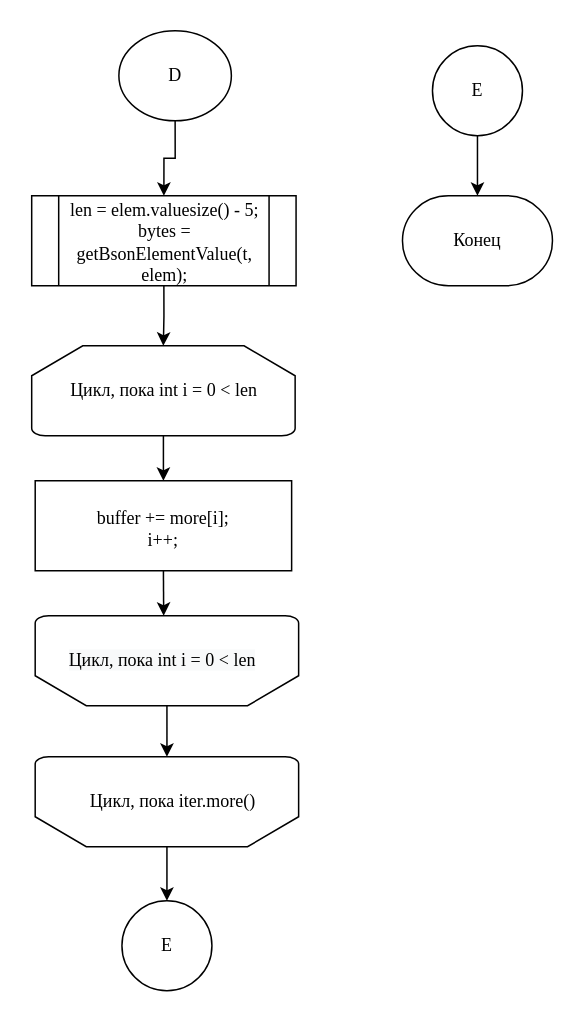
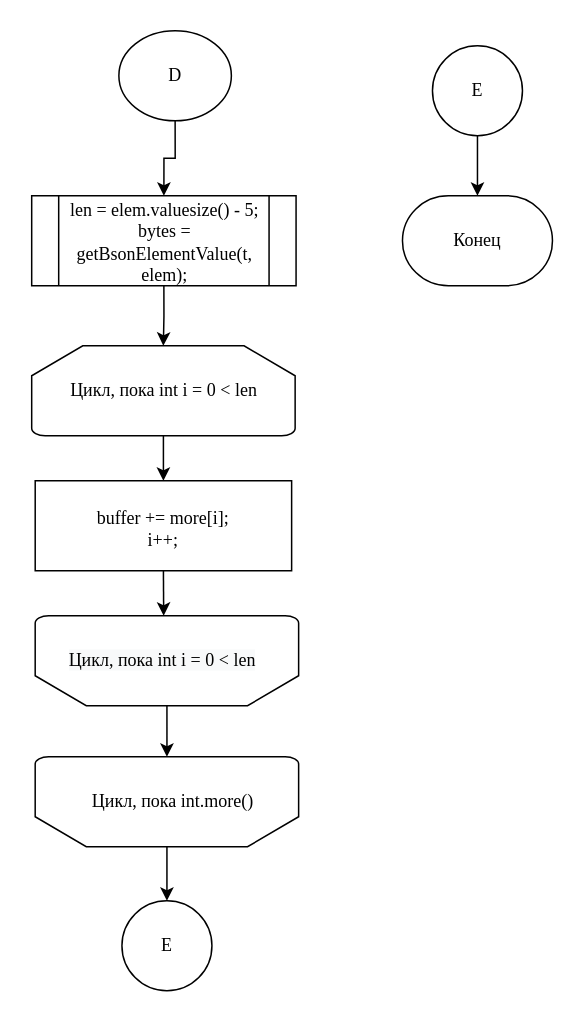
(173, 802) -> (173, 802)
